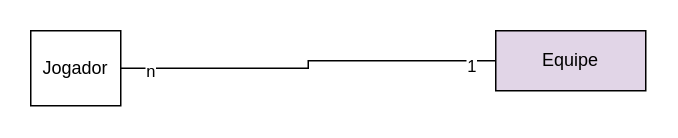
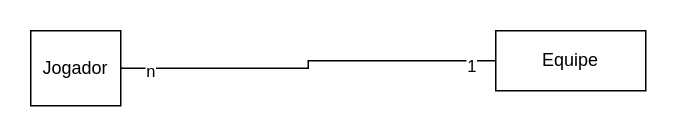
(571, 61) -> (571, 61)
